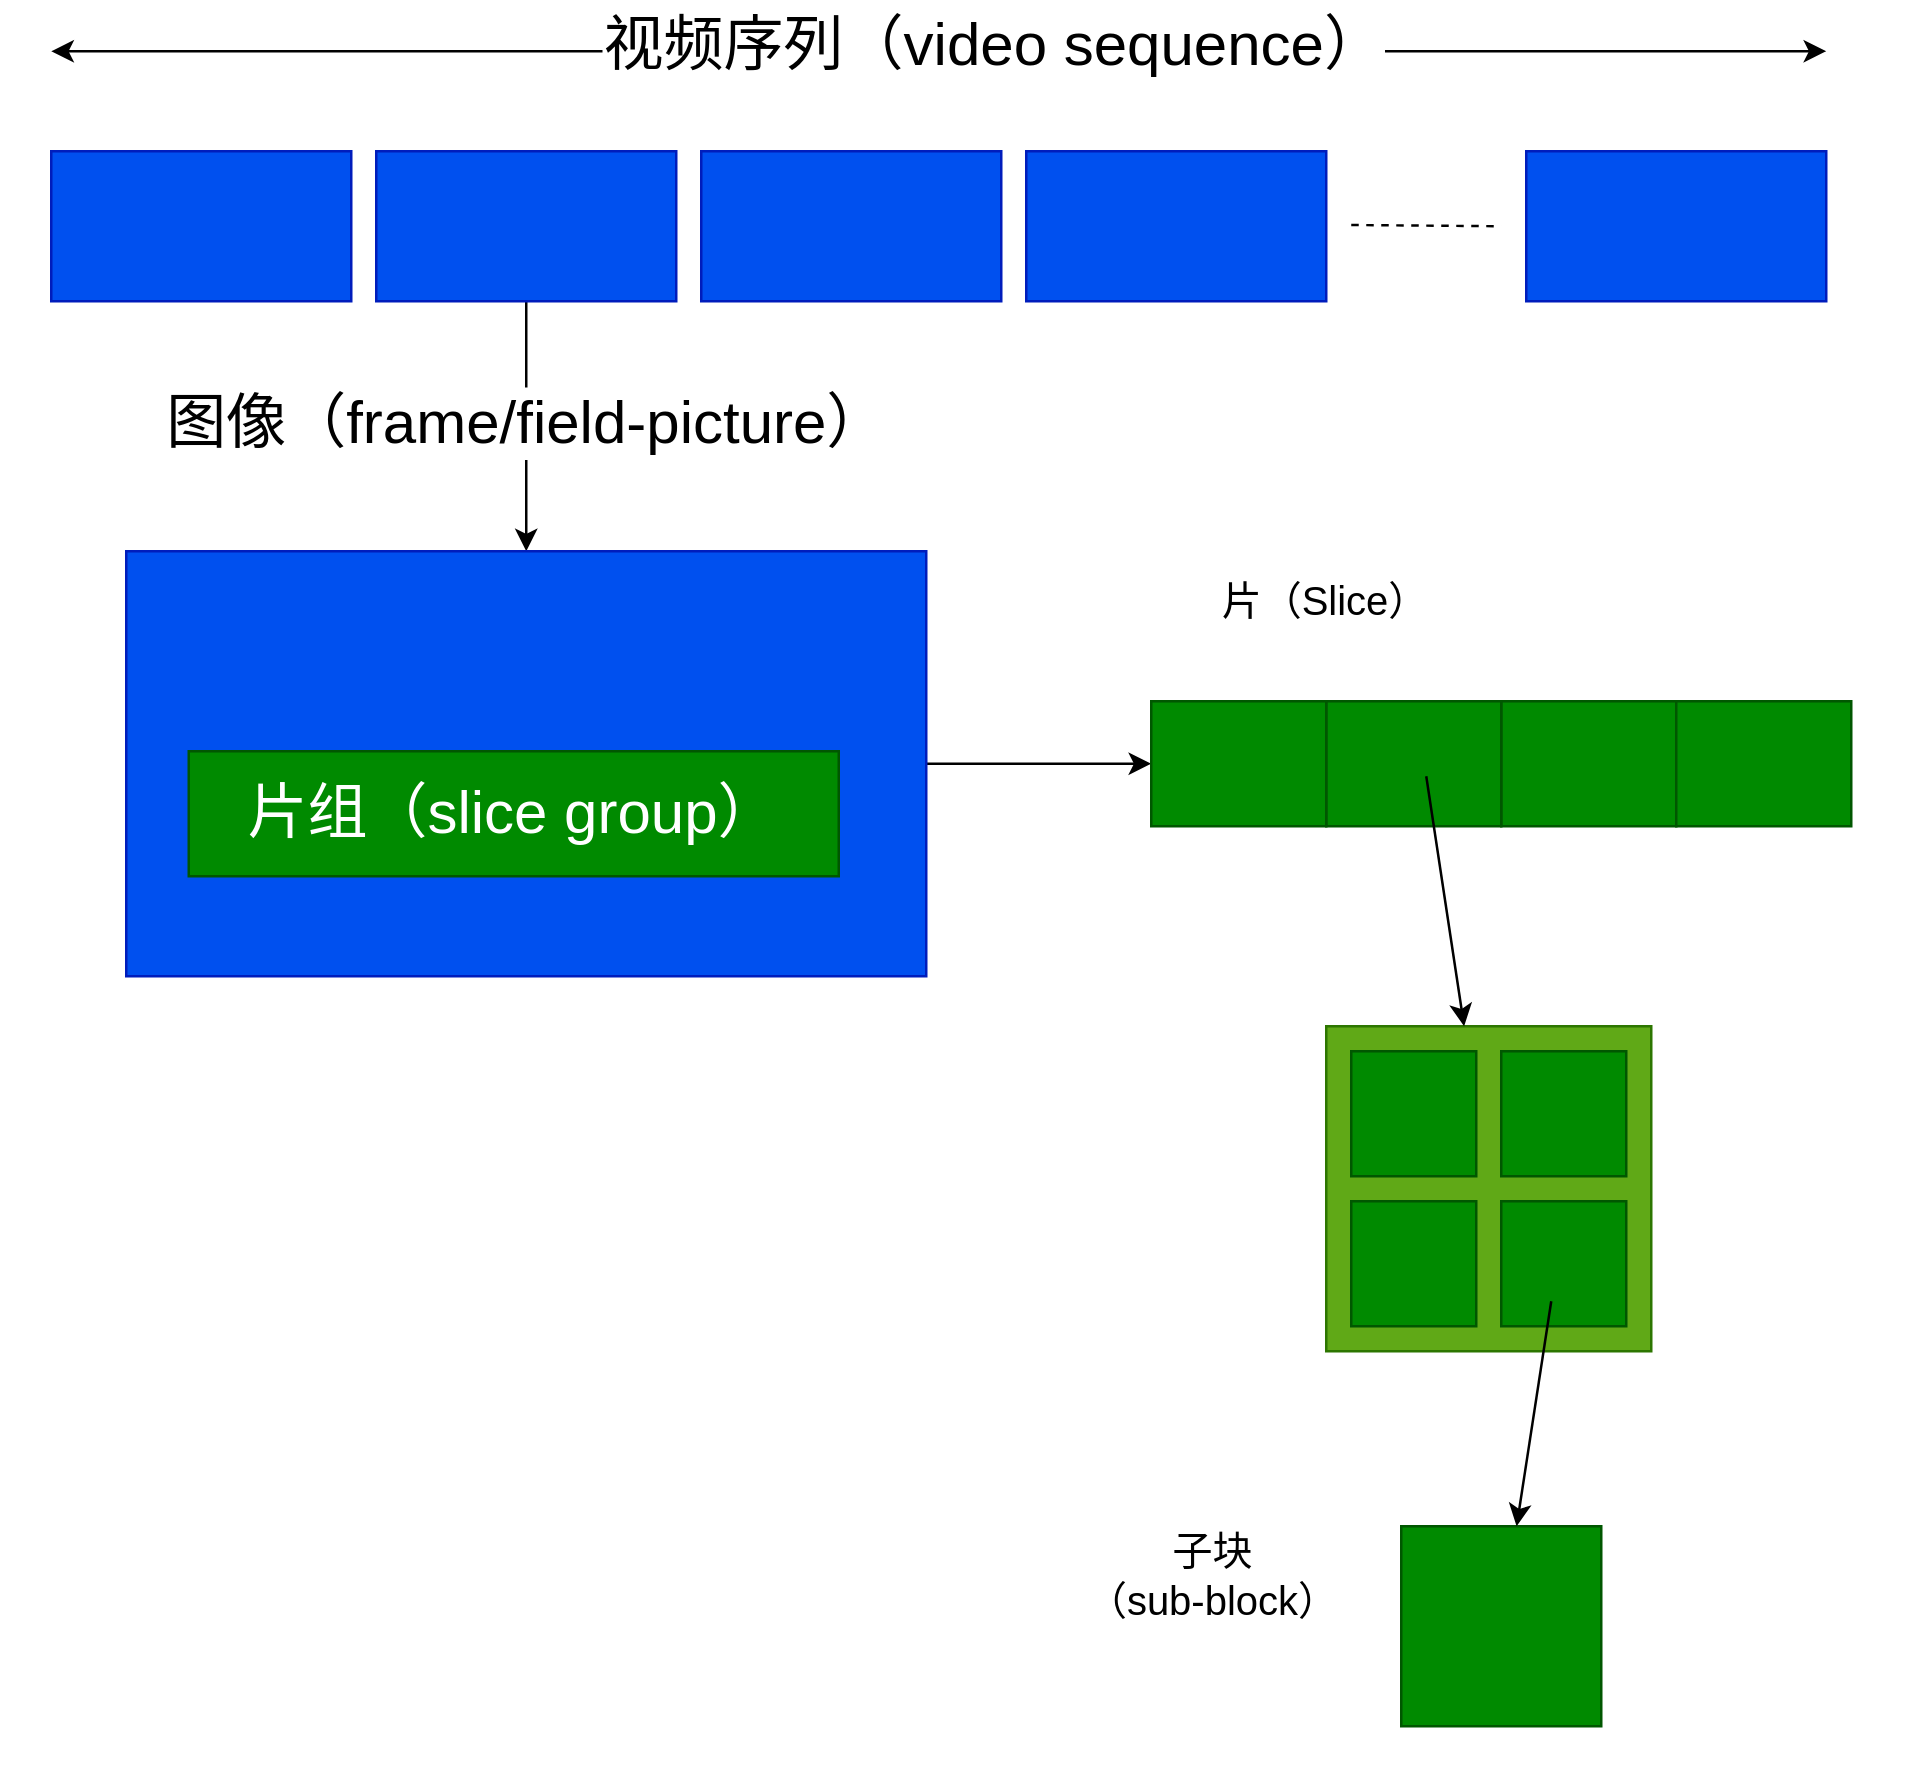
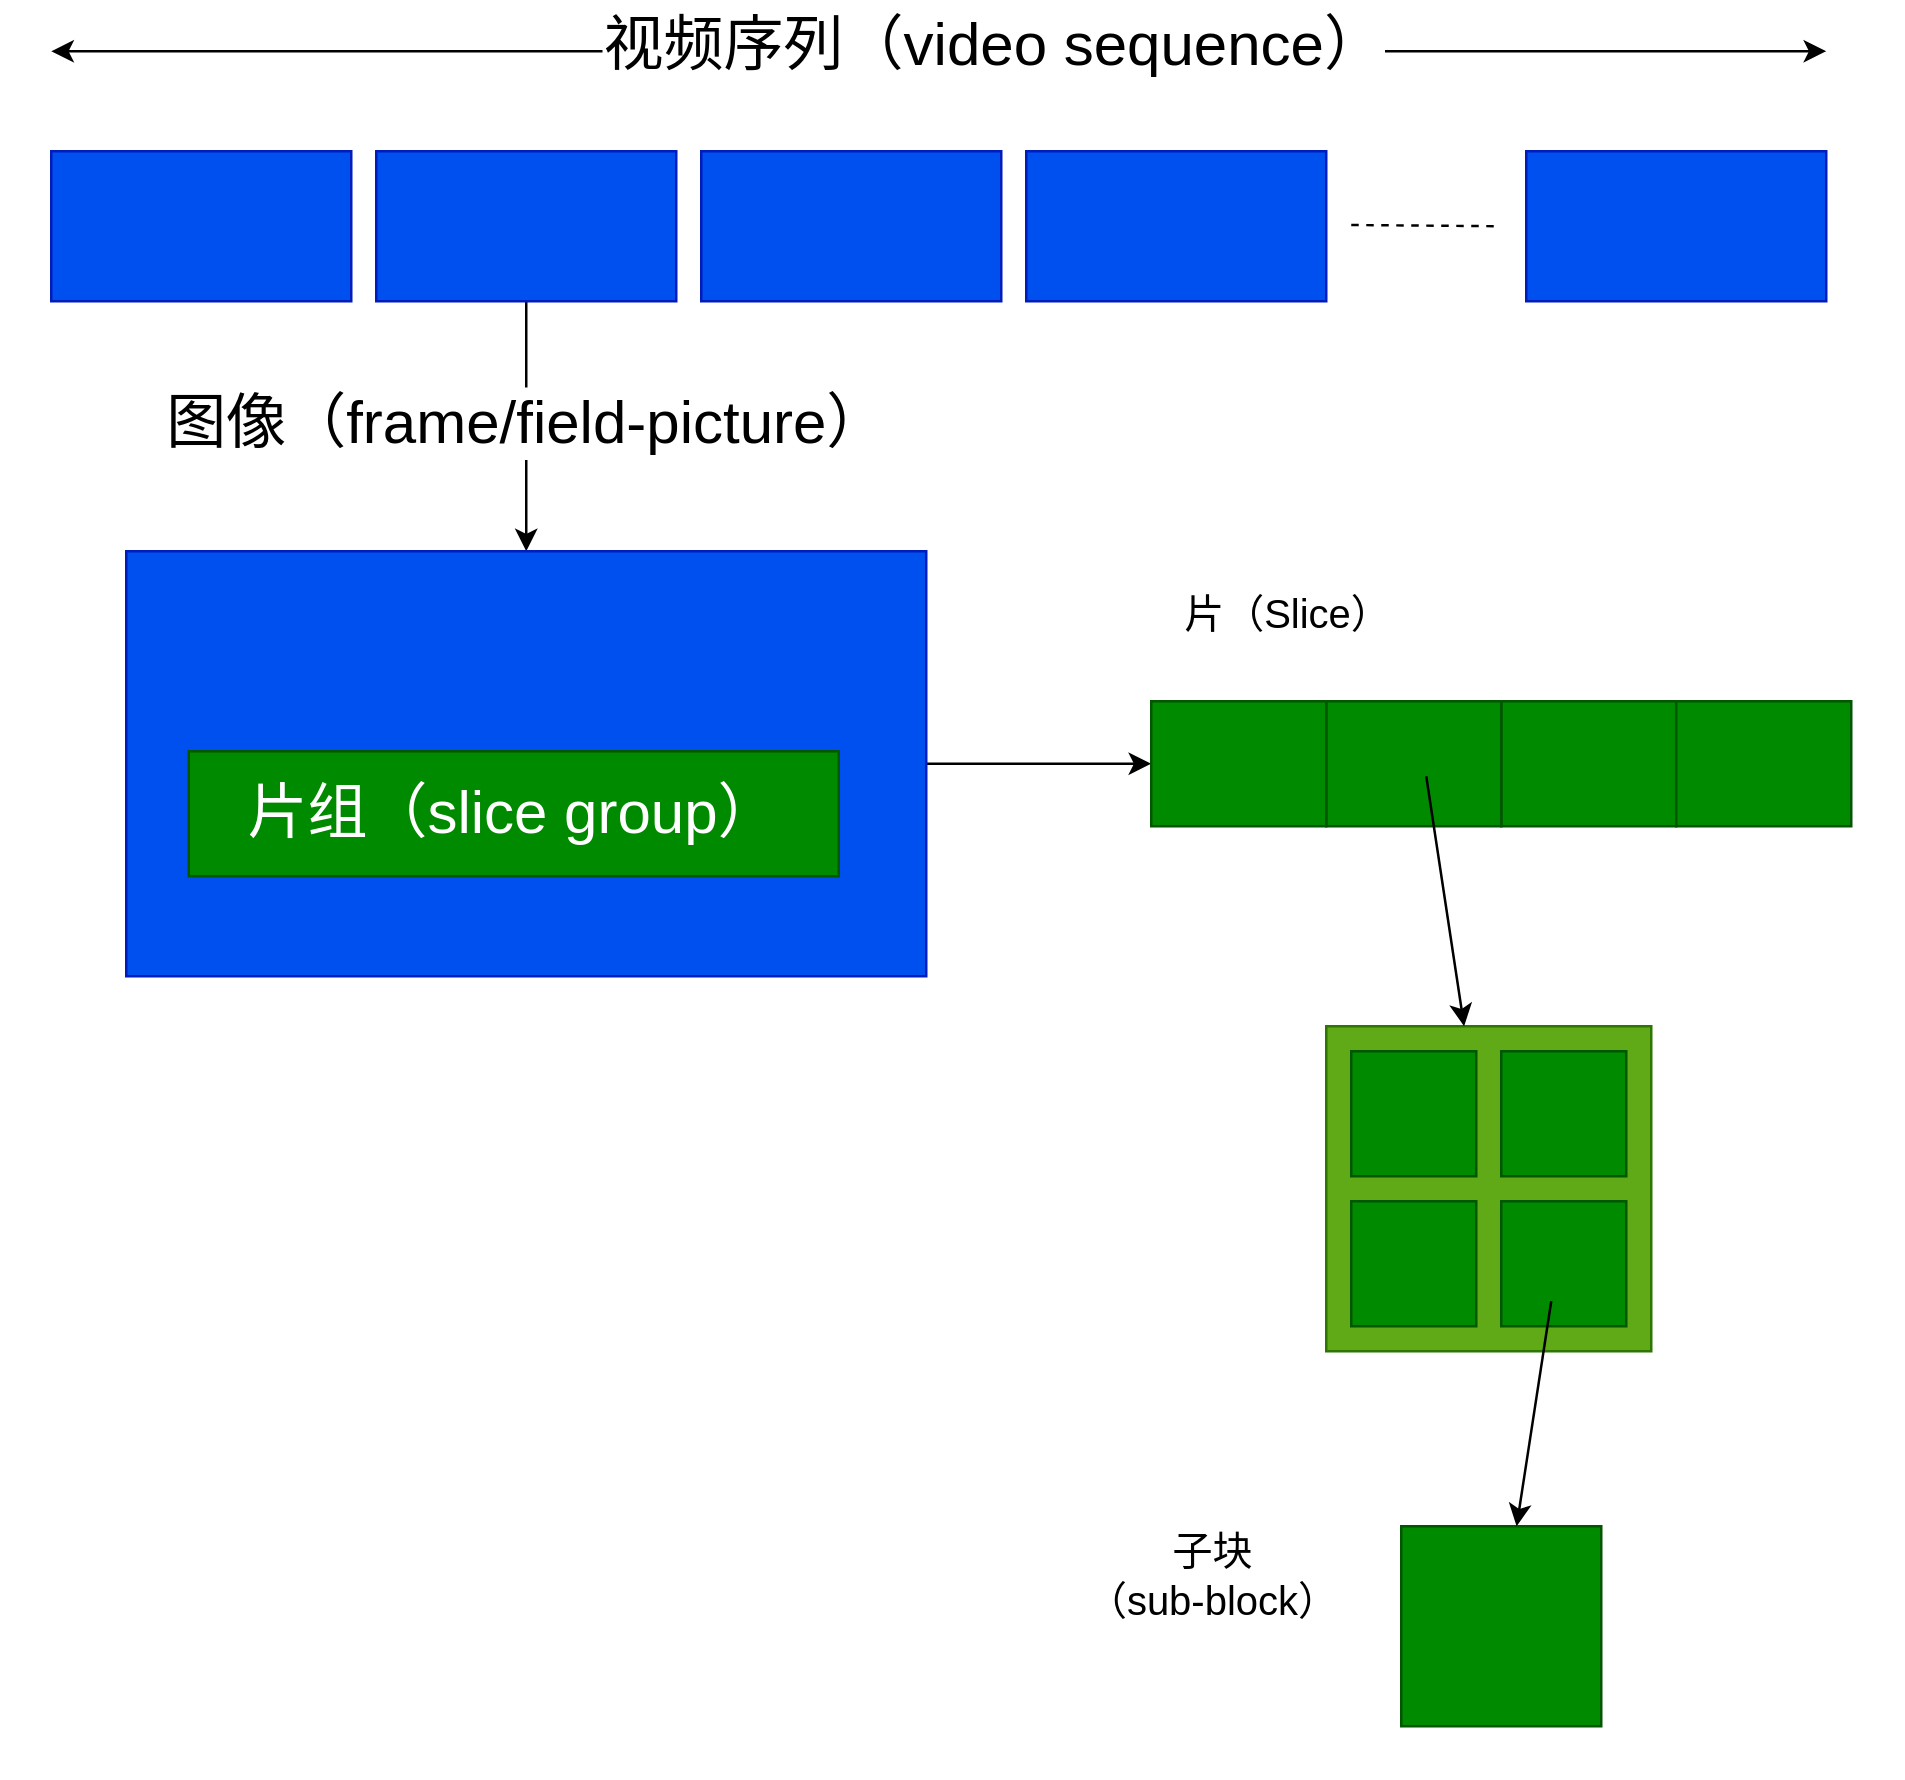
(1326, 601) -> (1289, 614)
